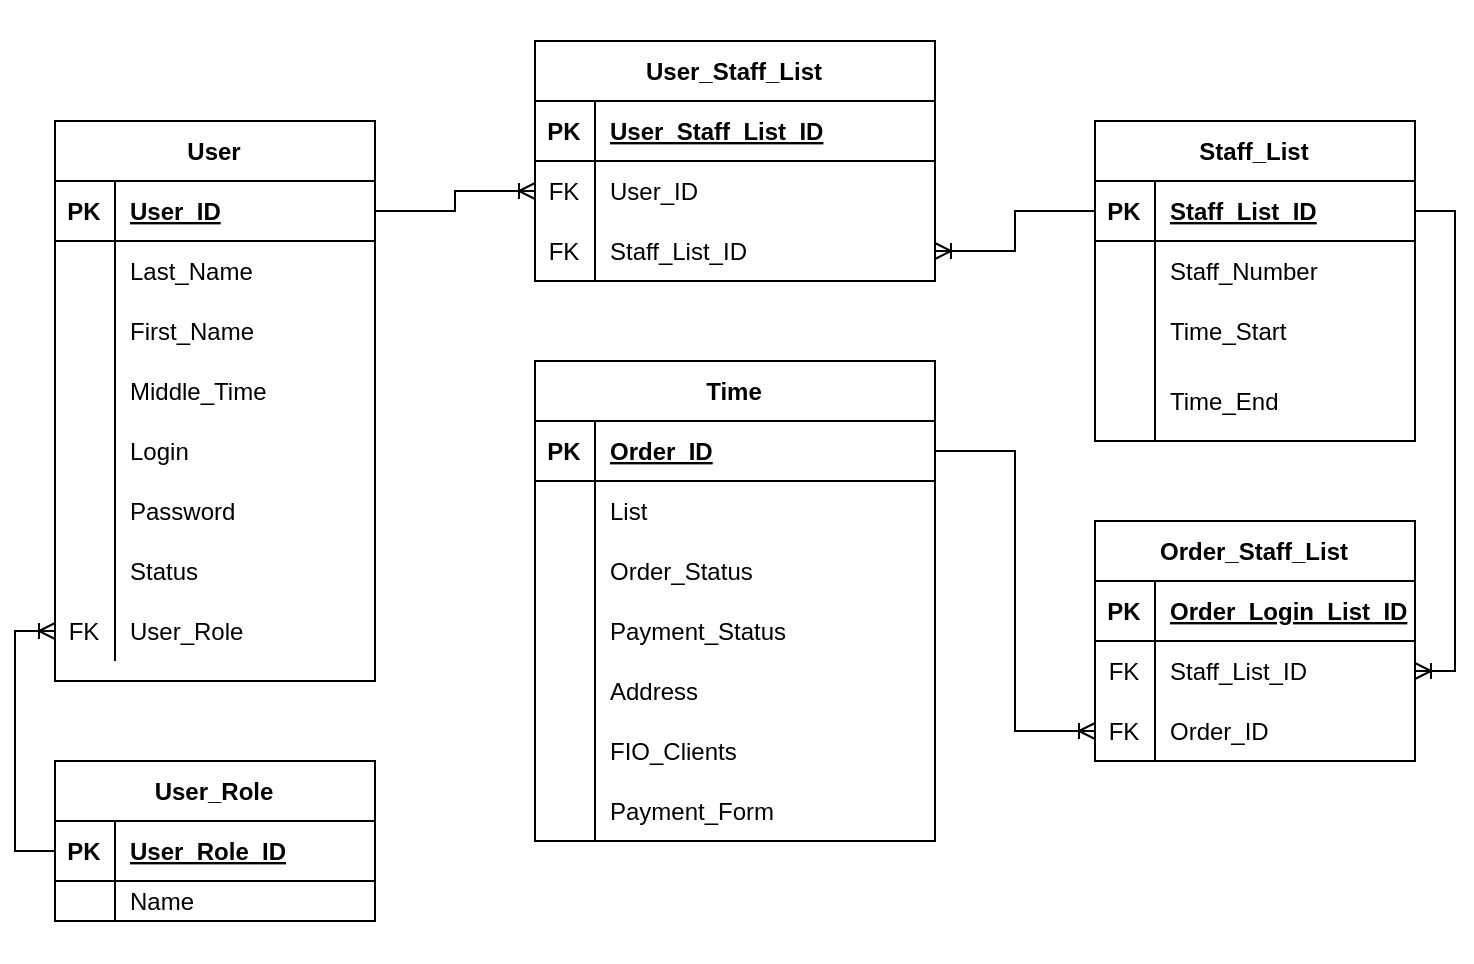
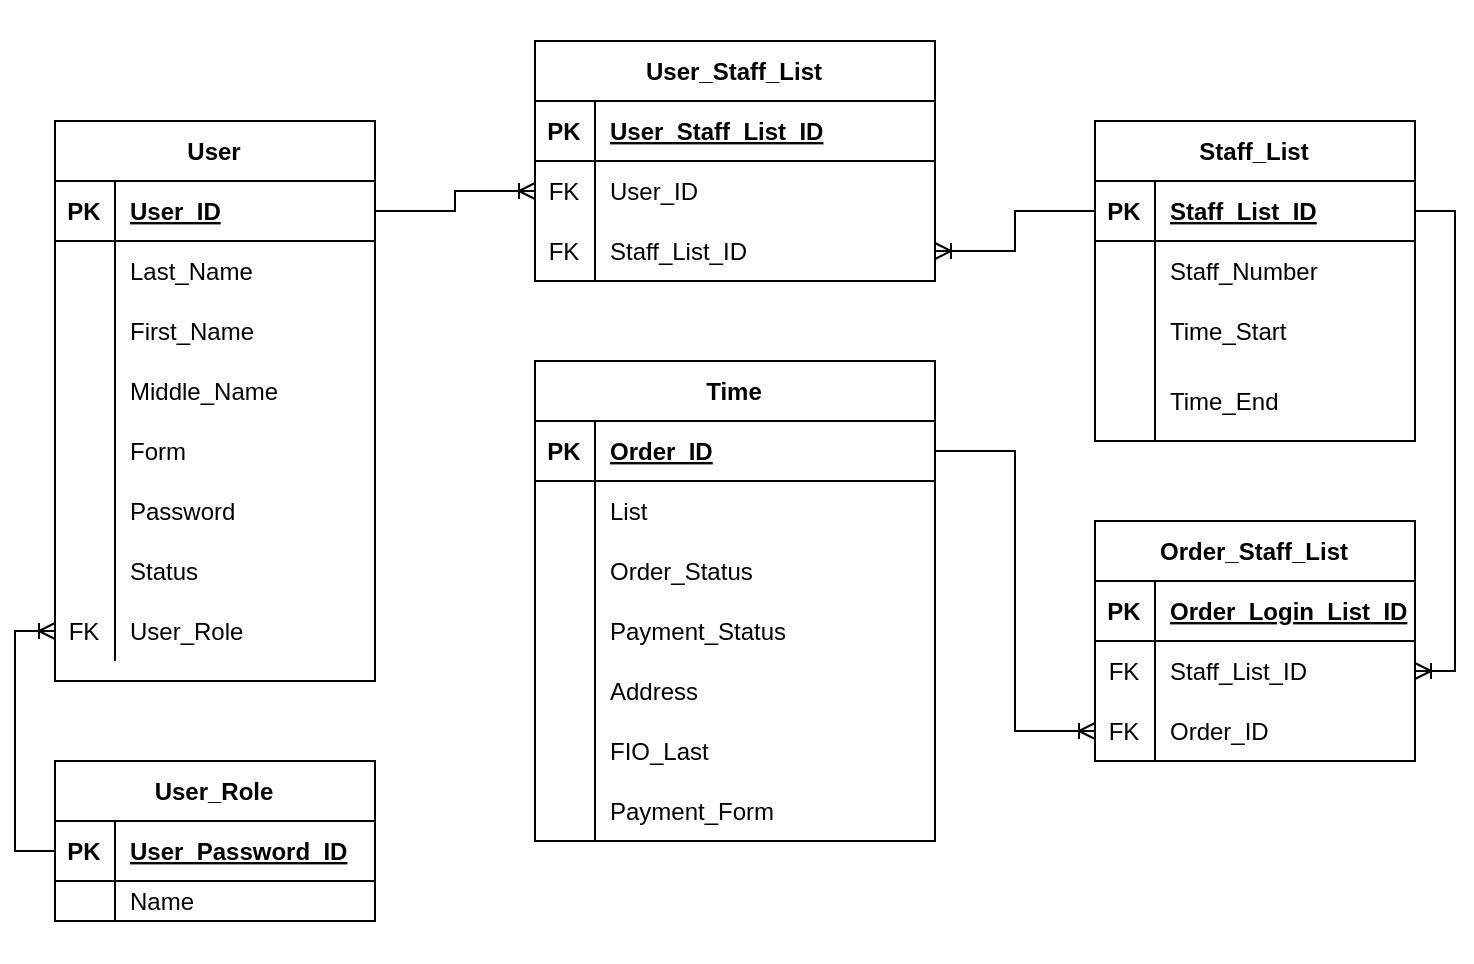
(195, 392) -> (198, 392)
(160, 452) -> (157, 452)
(678, 752) -> (664, 752)
(208, 852) -> (238, 852)
